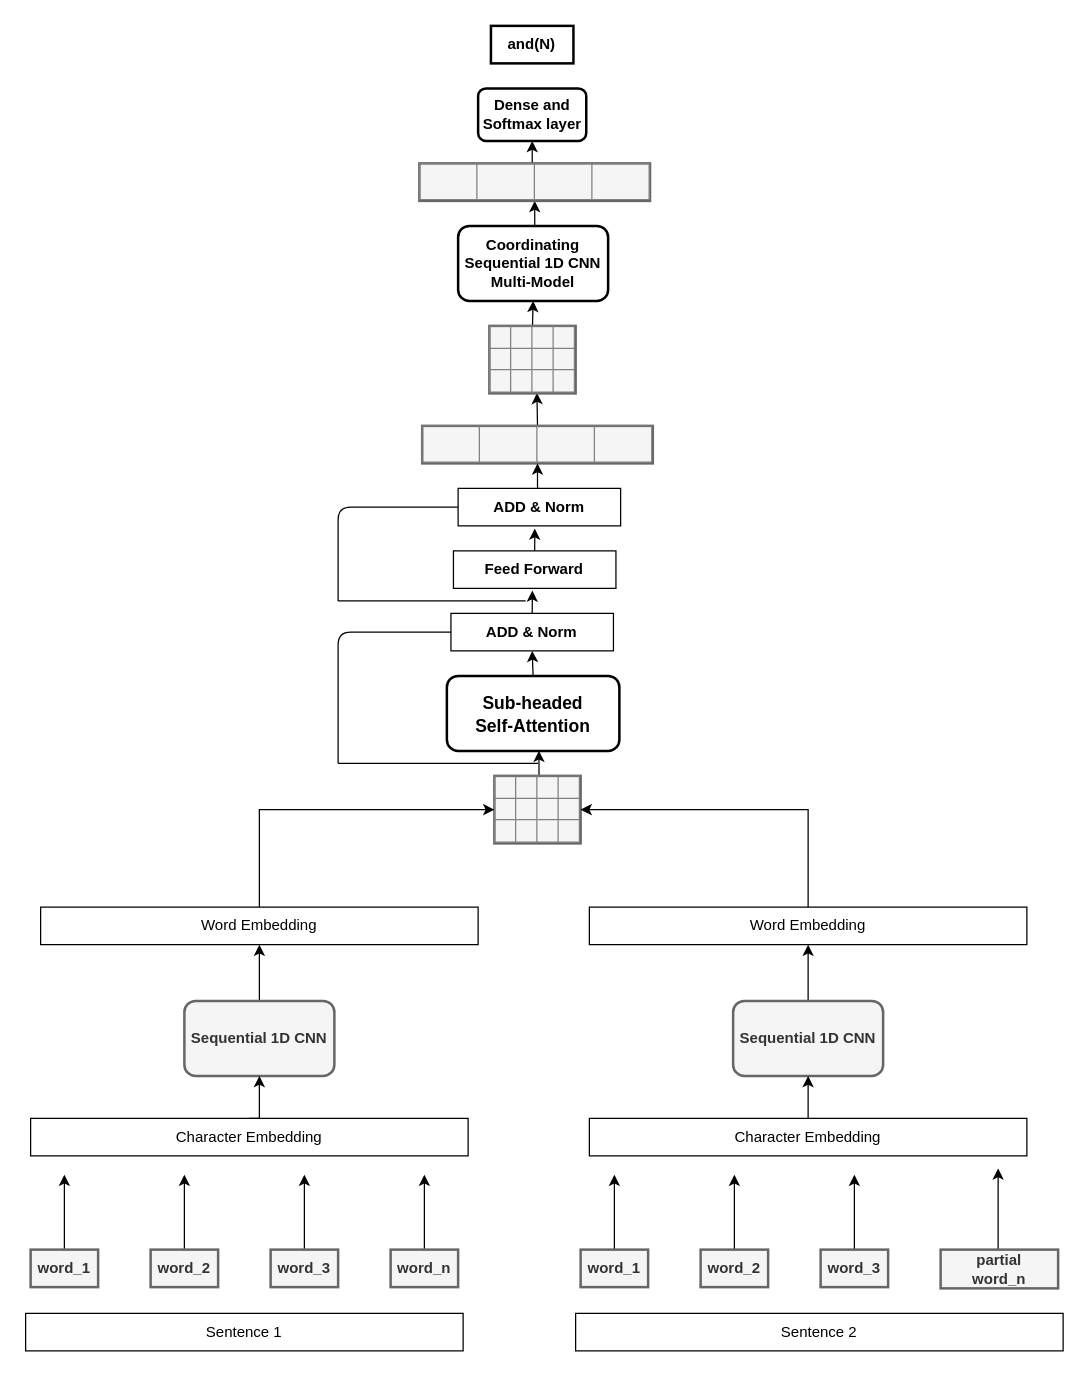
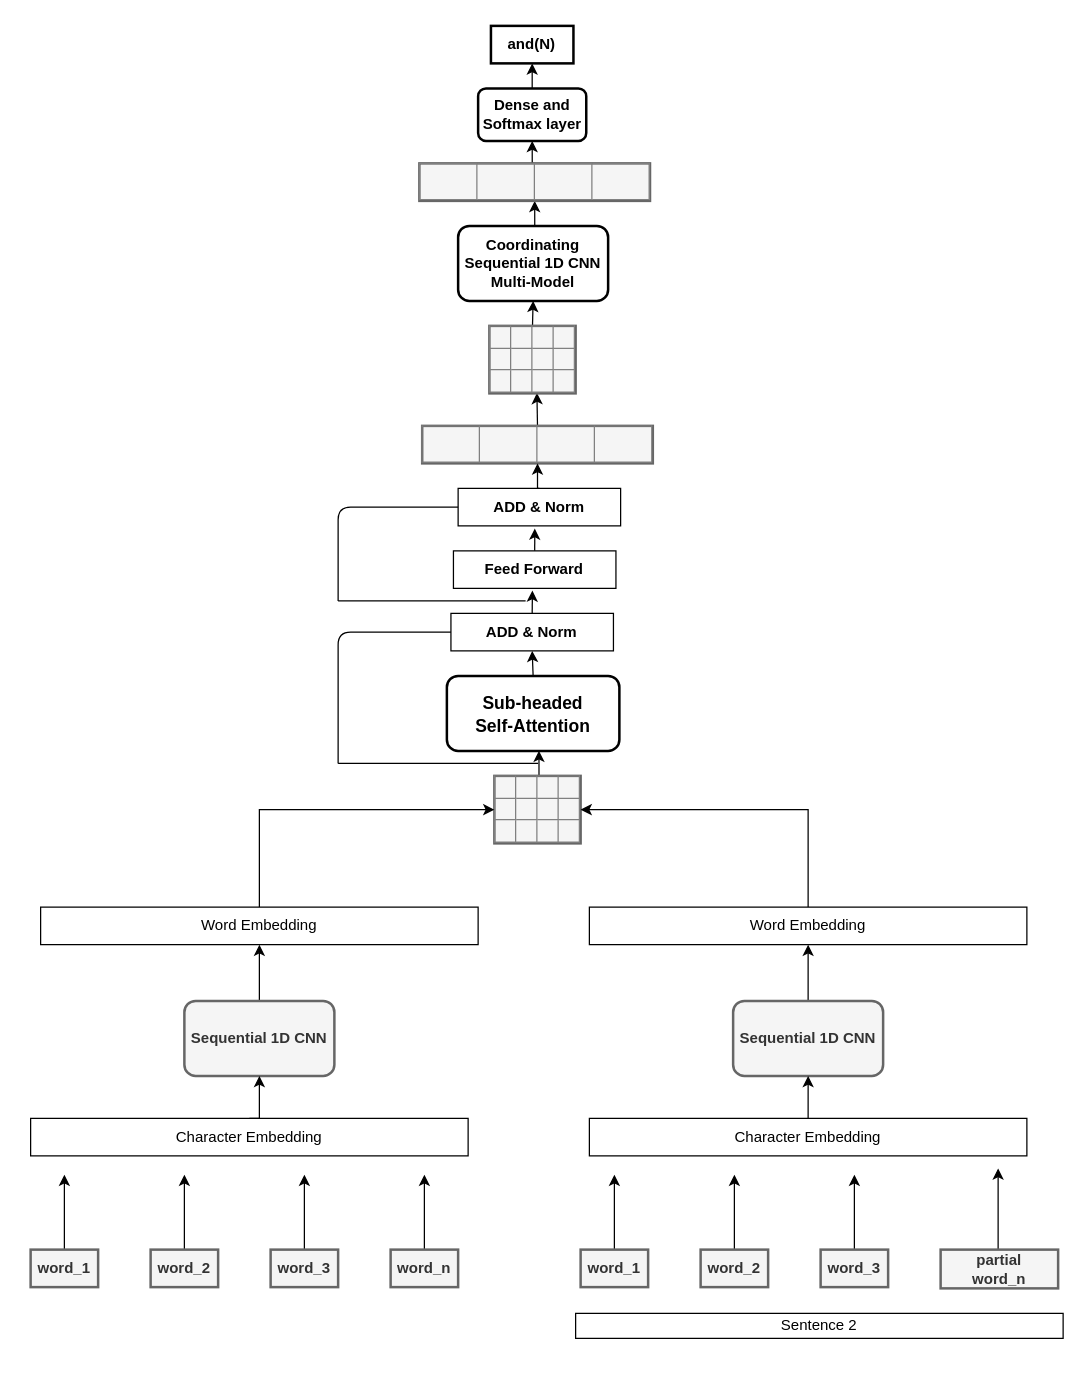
none -> (532, 80)
(244, 1332) -> none
(819, 1332) -> (819, 1326)
